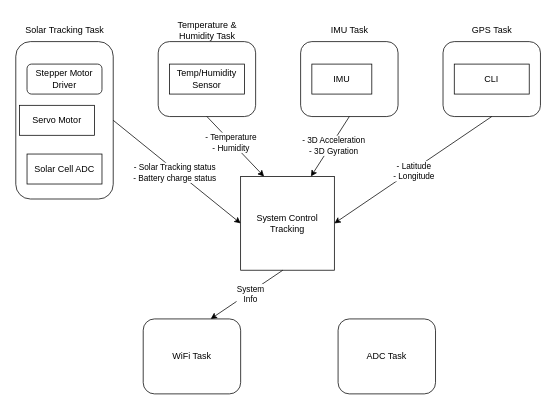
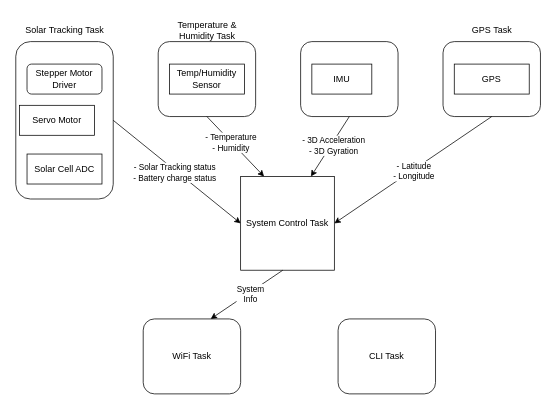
(349, 30) -> none
(492, 79) -> (492, 79)
(287, 224) -> (287, 224)
(387, 357) -> (387, 357)
